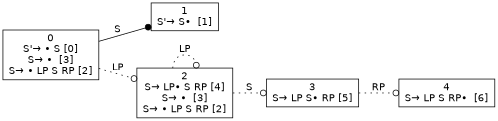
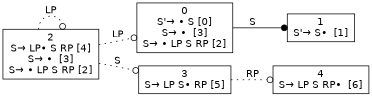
(115, 73) -> (115, 42)
